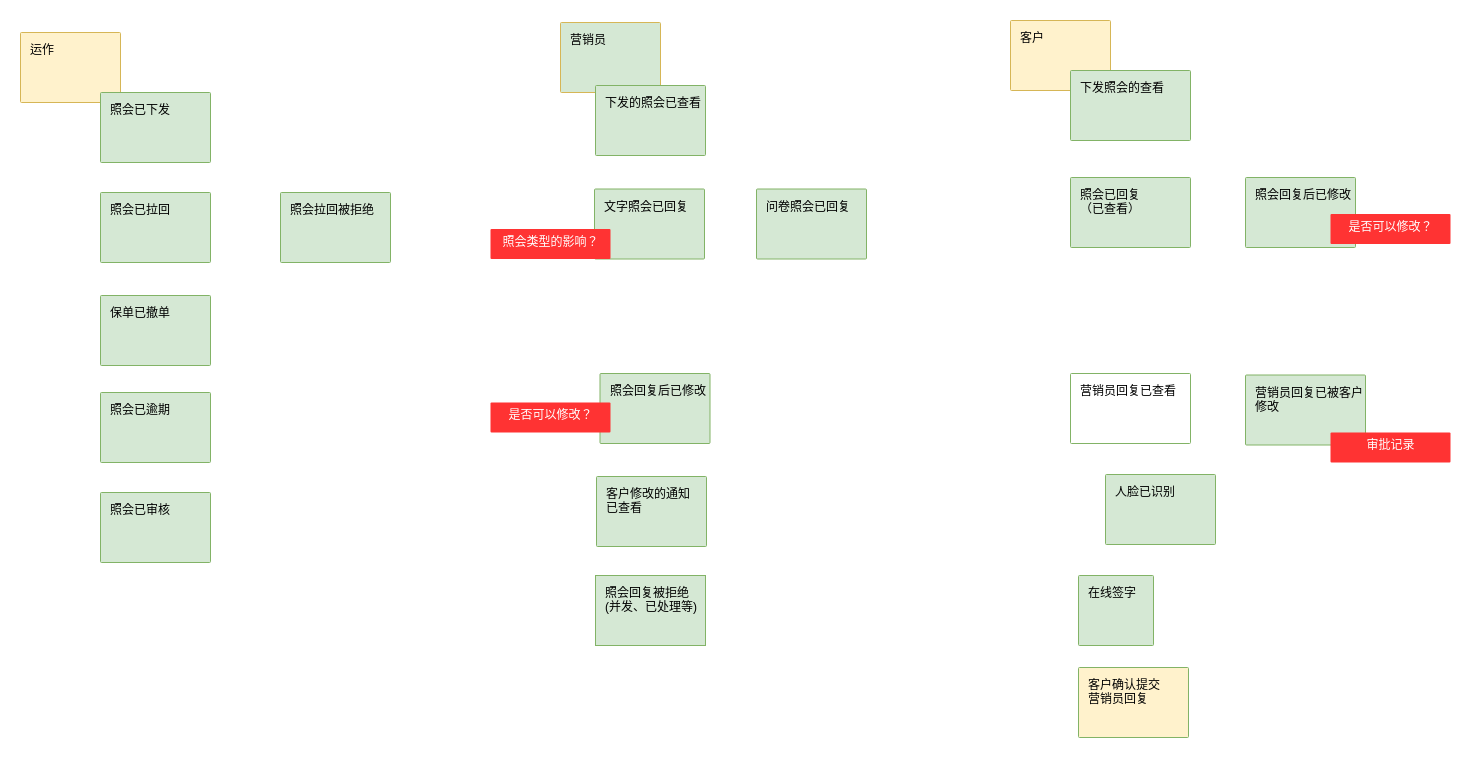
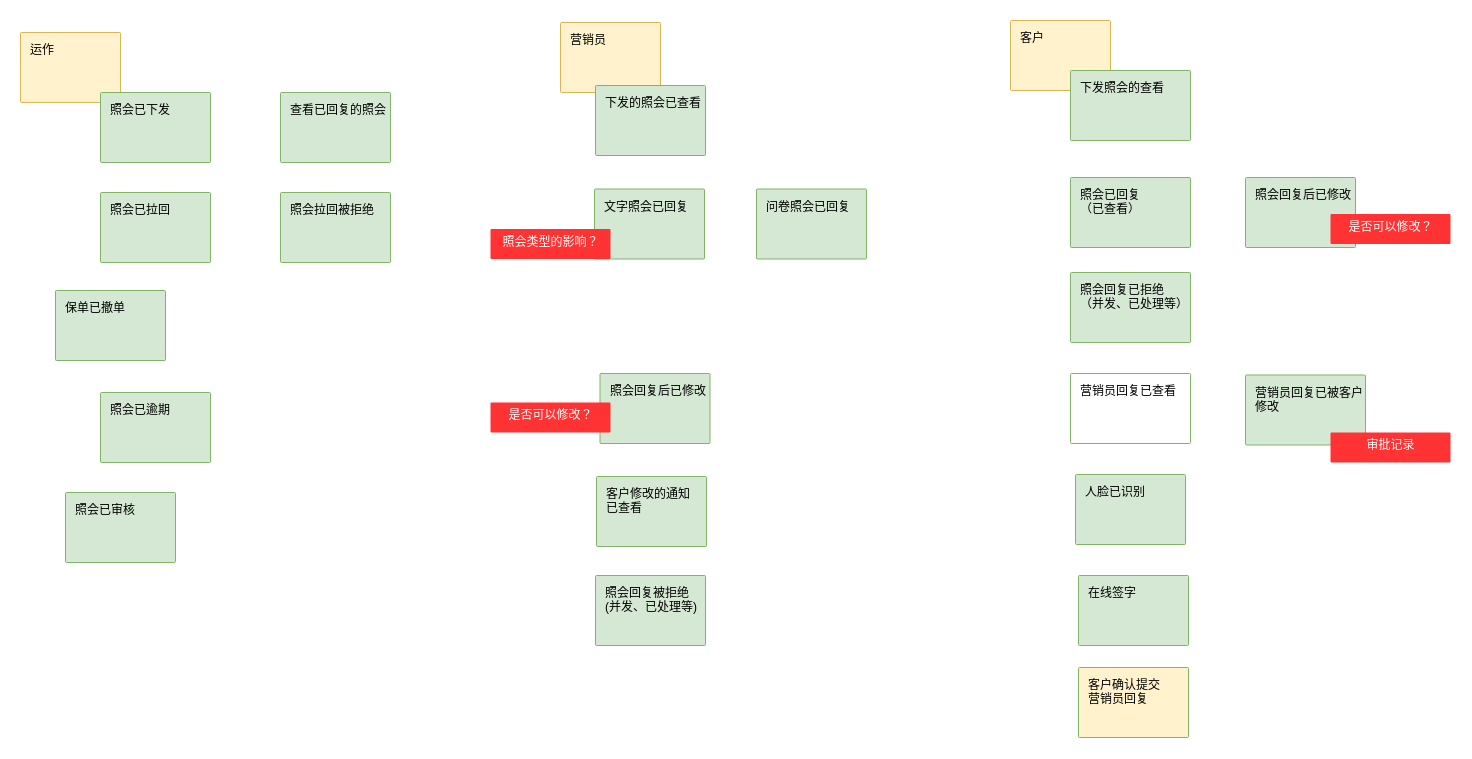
(611, 58) -> (611, 58)
none -> (336, 128)
none -> (1131, 308)
(156, 331) -> (111, 326)
(1161, 510) -> (1131, 510)
(156, 528) -> (121, 528)
(651, 611) -> (651, 611)
(1116, 611) -> (1134, 611)
